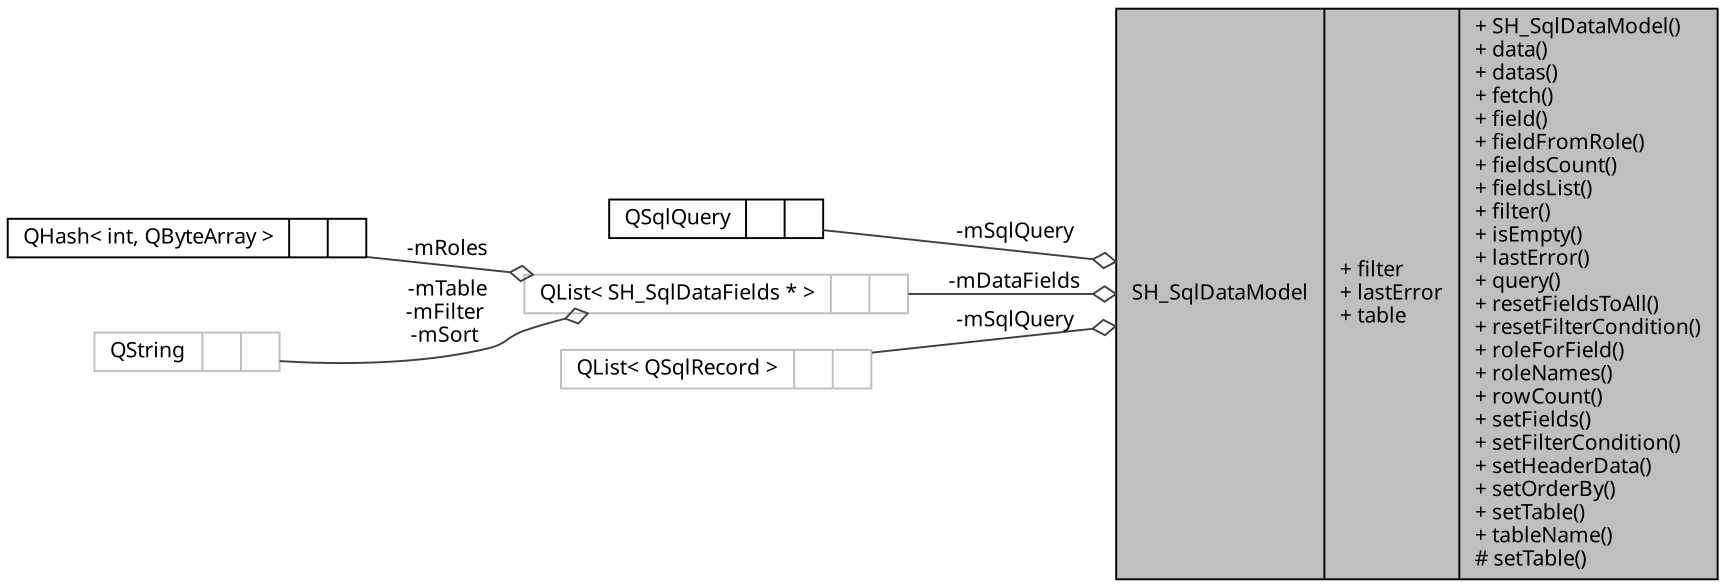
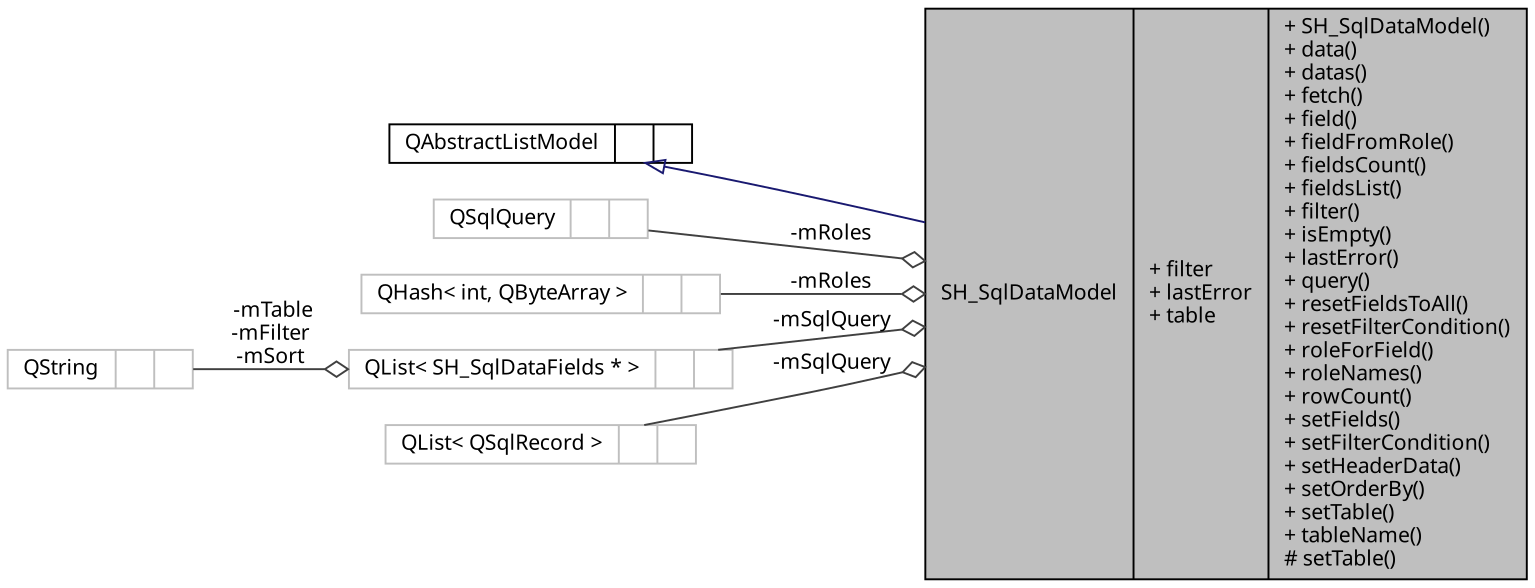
none -> (541, 144)
(716, 219) -> (541, 219)
(1012, 232) -> (829, 234)
(187, 238) -> (541, 294)
(438, 265) -> (811, 294)
(1012, 282) -> (829, 321)
